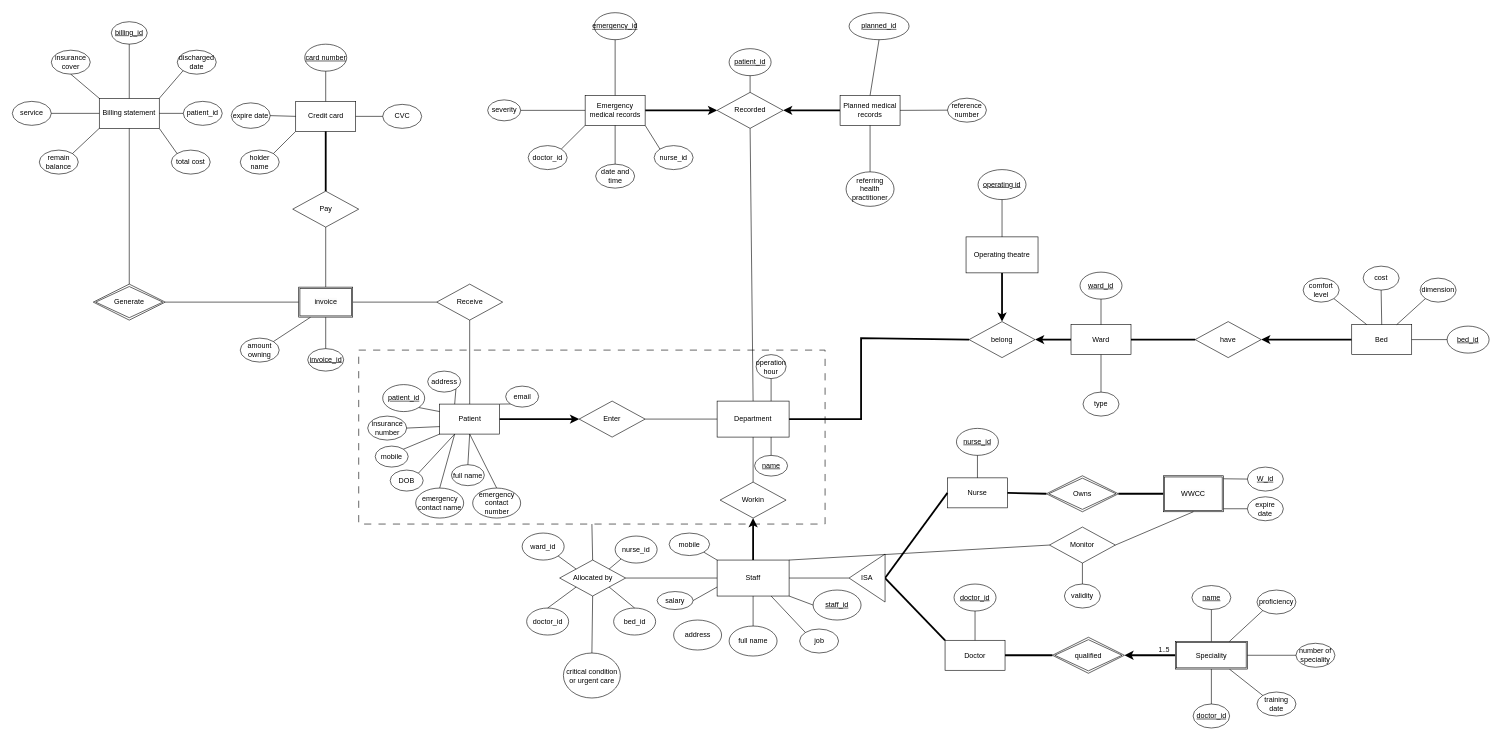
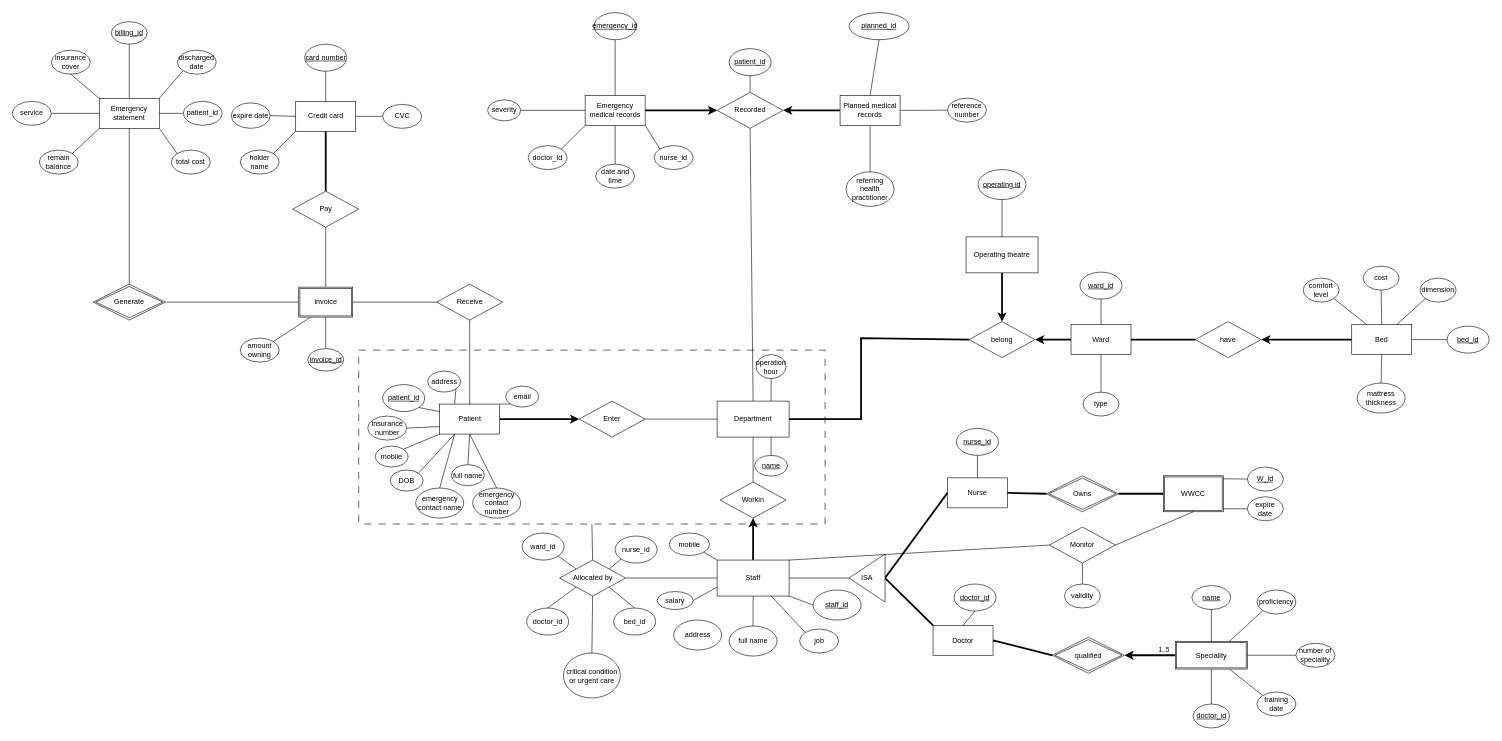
(129, 113) -> (129, 113)
none -> (1382, 369)
none -> (1382, 398)
(975, 655) -> (963, 640)
